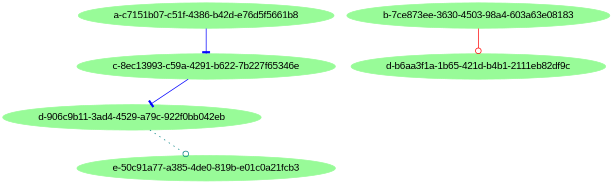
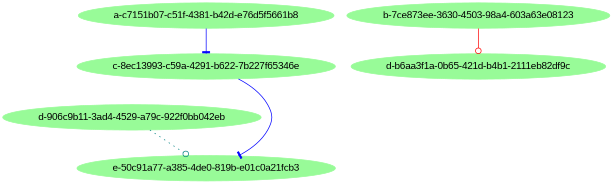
(206, 16) -> (206, 16)
(478, 16) -> (478, 16)
(478, 66) -> (478, 66)
(171, 91) -> (272, 116)
